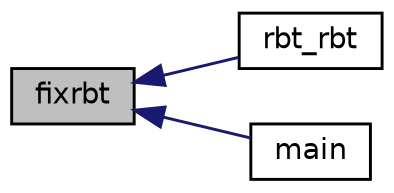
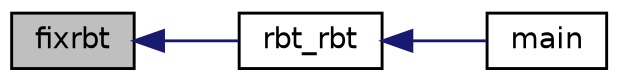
(207, 128) -> (450, 41)
